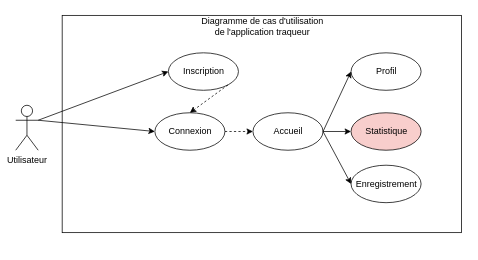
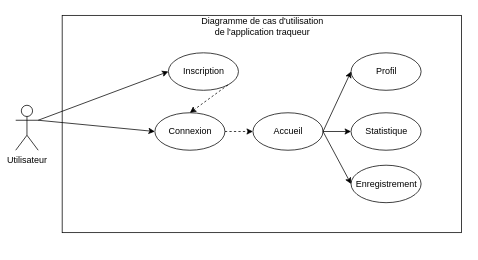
(386, 132) -> (386, 132)
